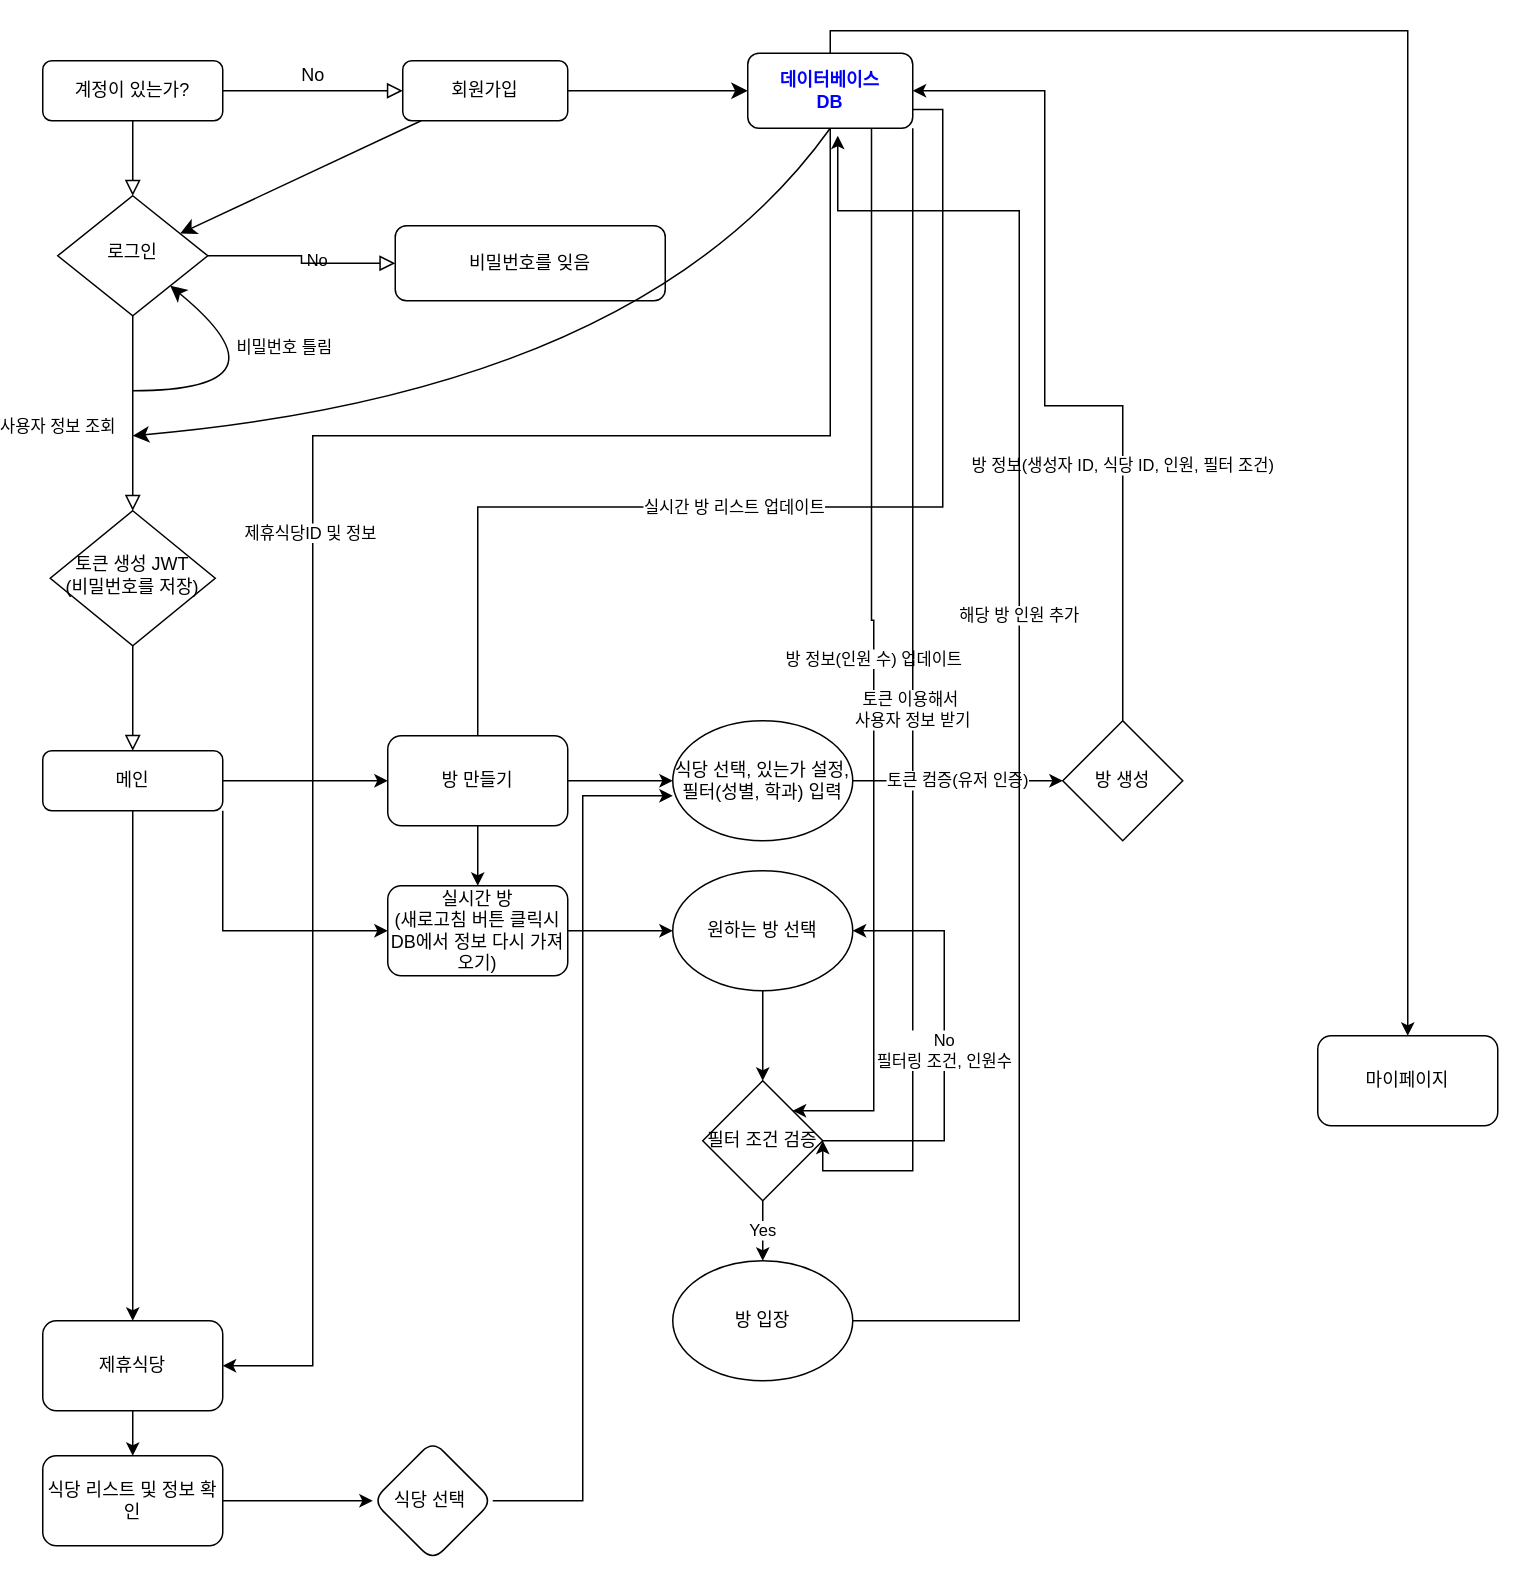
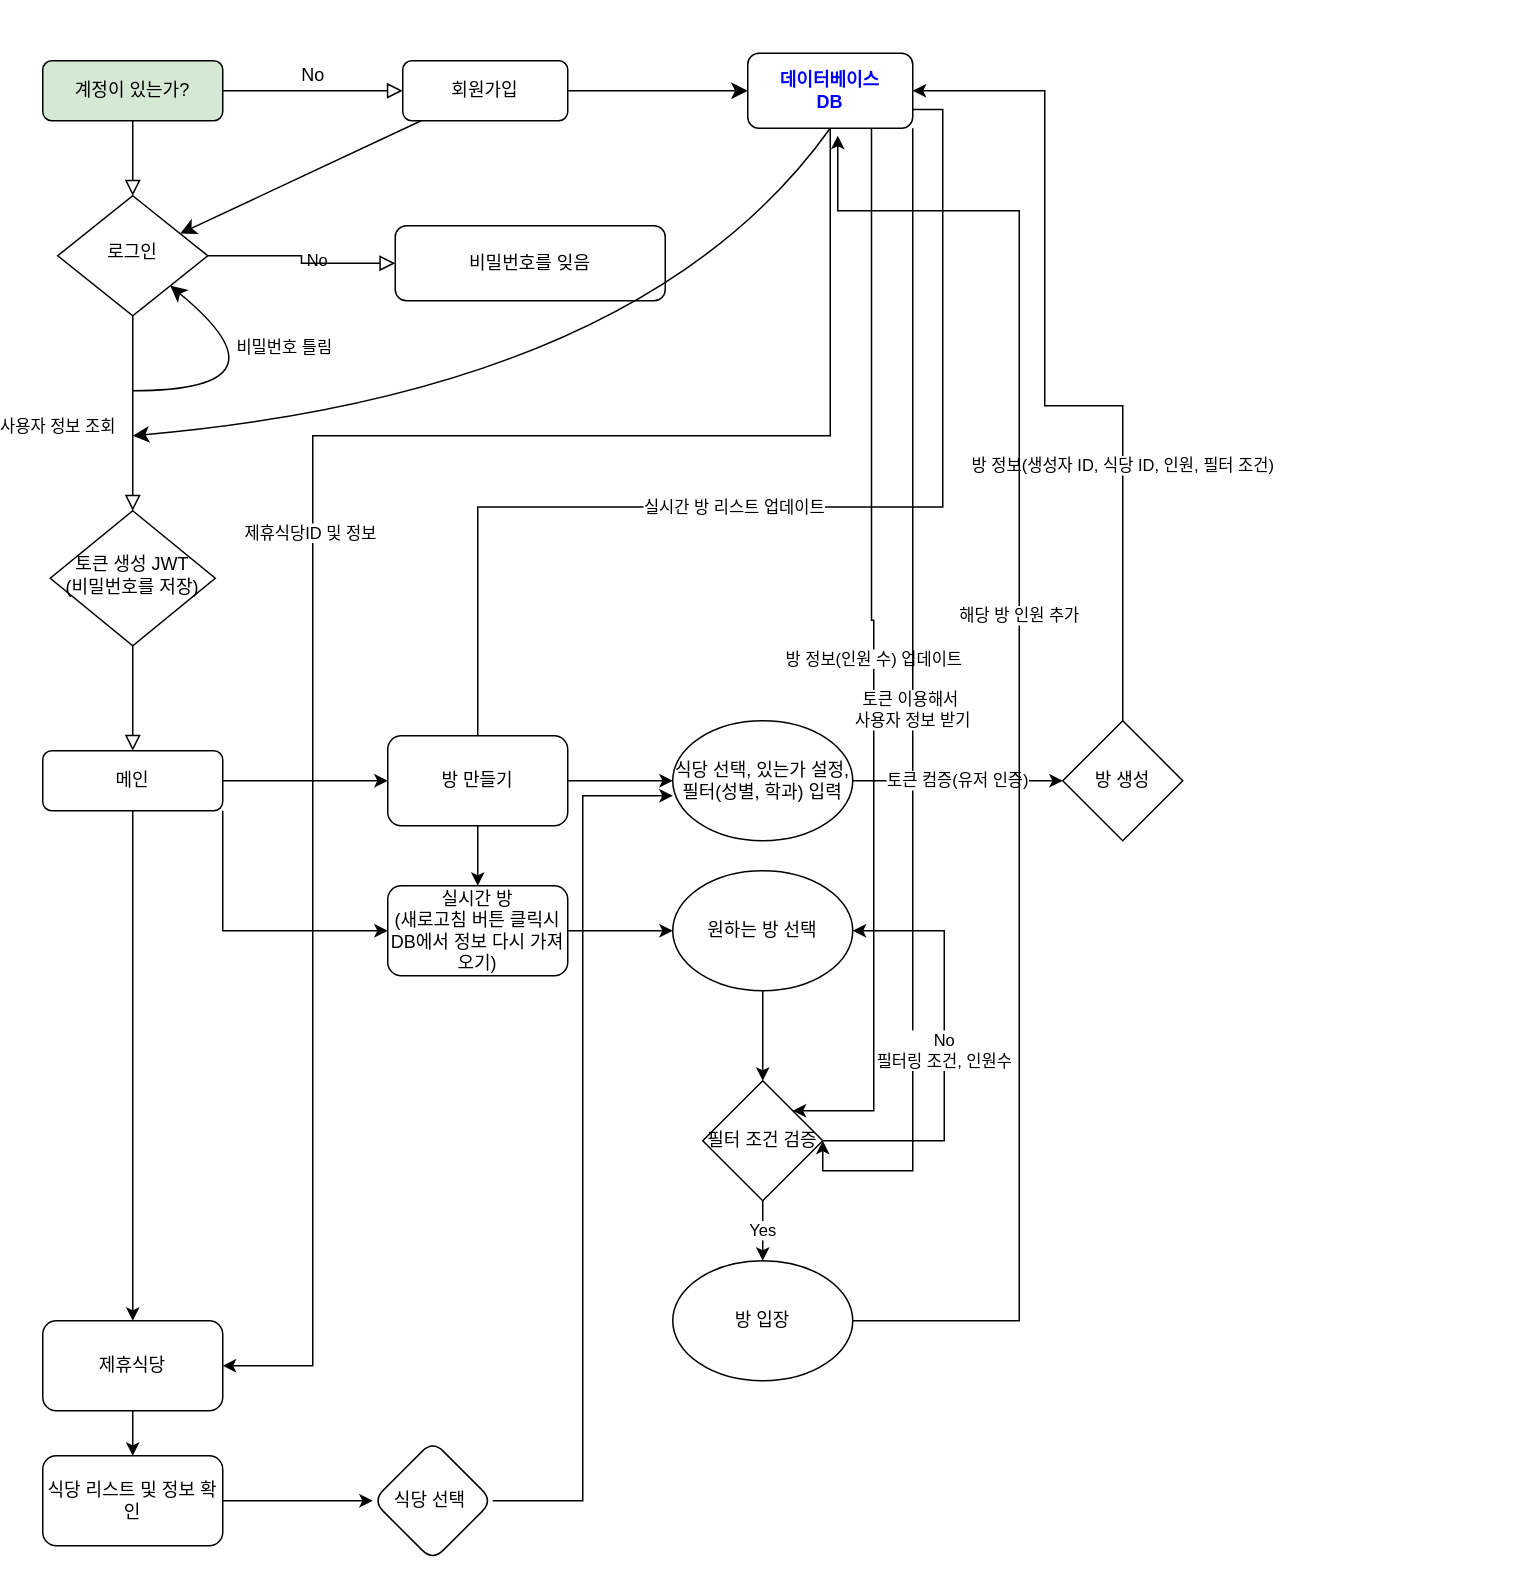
(133, 91) -> (133, 91)
(1408, 229) -> none
(1408, 1081) -> none
